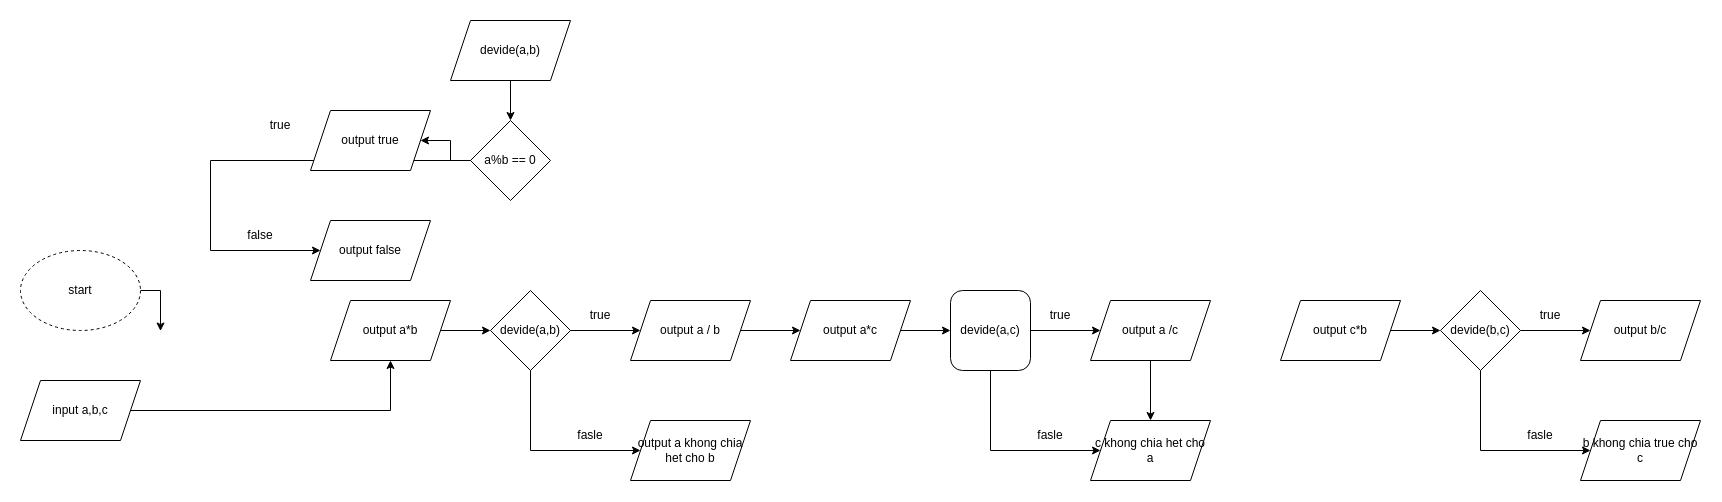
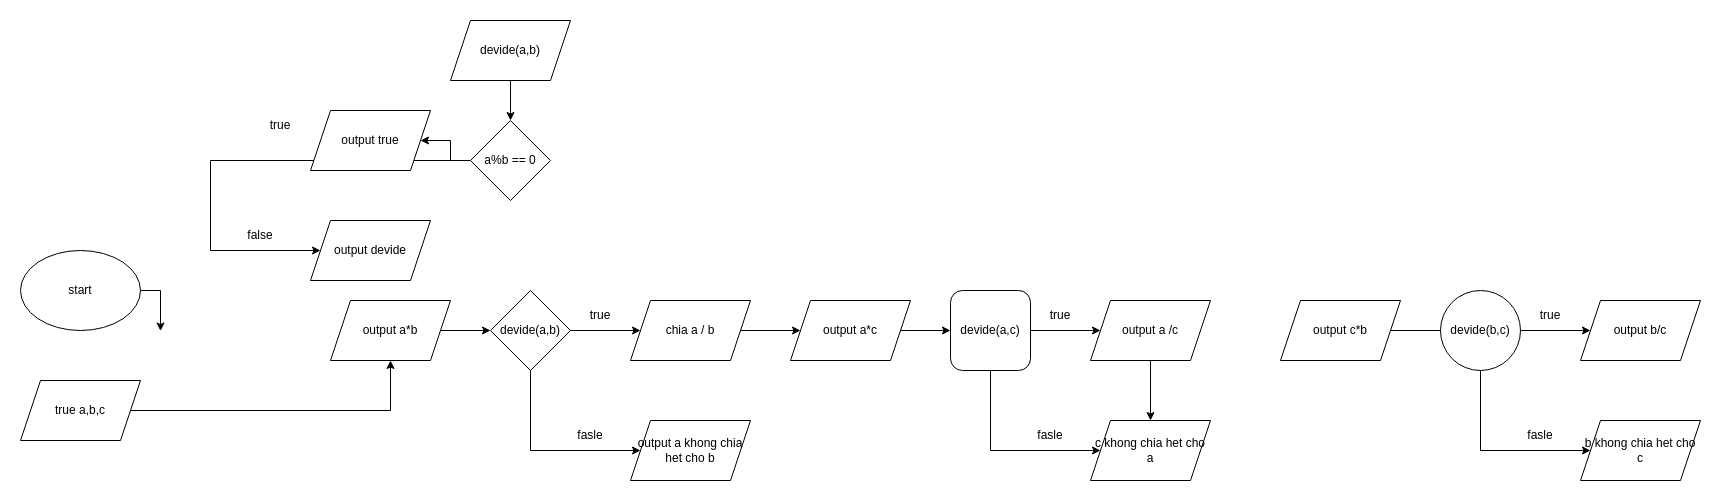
(371, 251) -> (371, 251)
(81, 291) -> (81, 291)
(691, 331) -> (691, 331)
(1432, 331) -> (1436, 331)
(1481, 331) -> (1481, 331)
(81, 411) -> (81, 411)
(1641, 451) -> (1641, 451)
